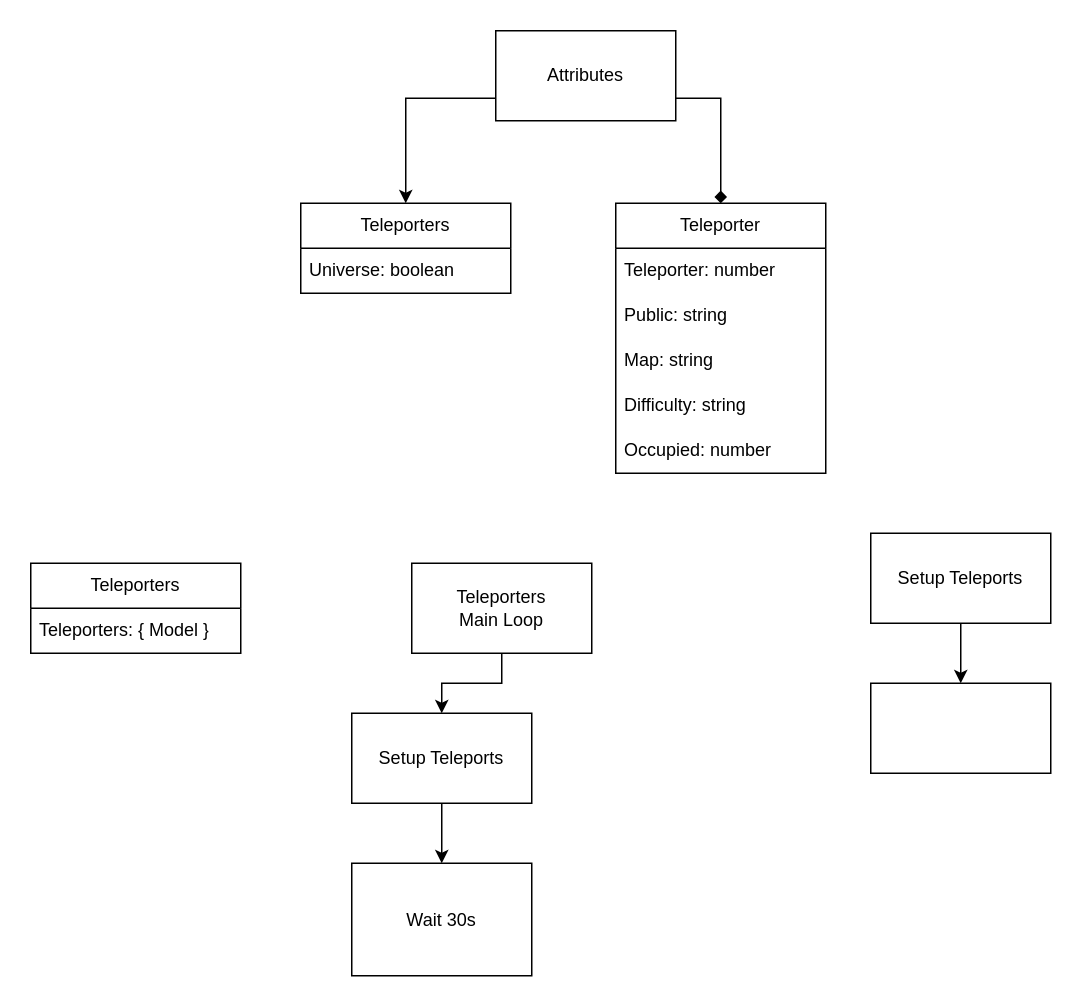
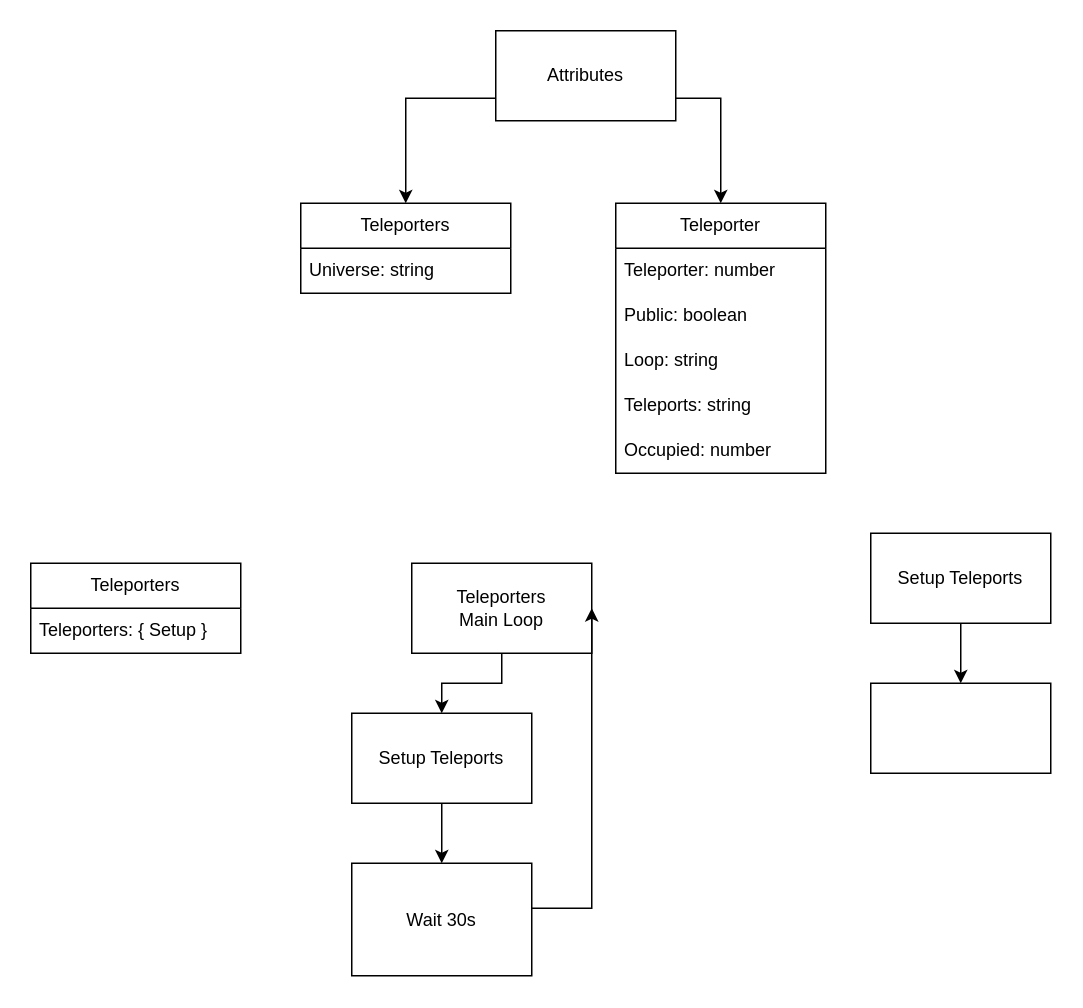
(721, 191) -> (721, 192)
(386, 271) -> (381, 271)
(684, 316) -> (689, 316)
(673, 361) -> (678, 361)
(701, 406) -> (701, 406)
(137, 631) -> (137, 631)
none -> (592, 810)
